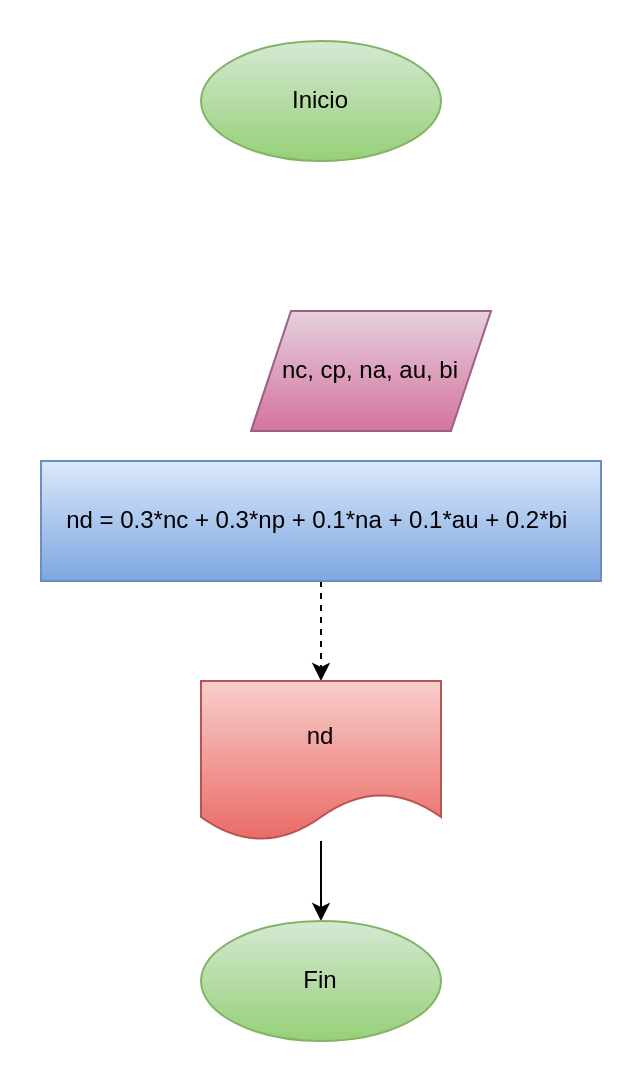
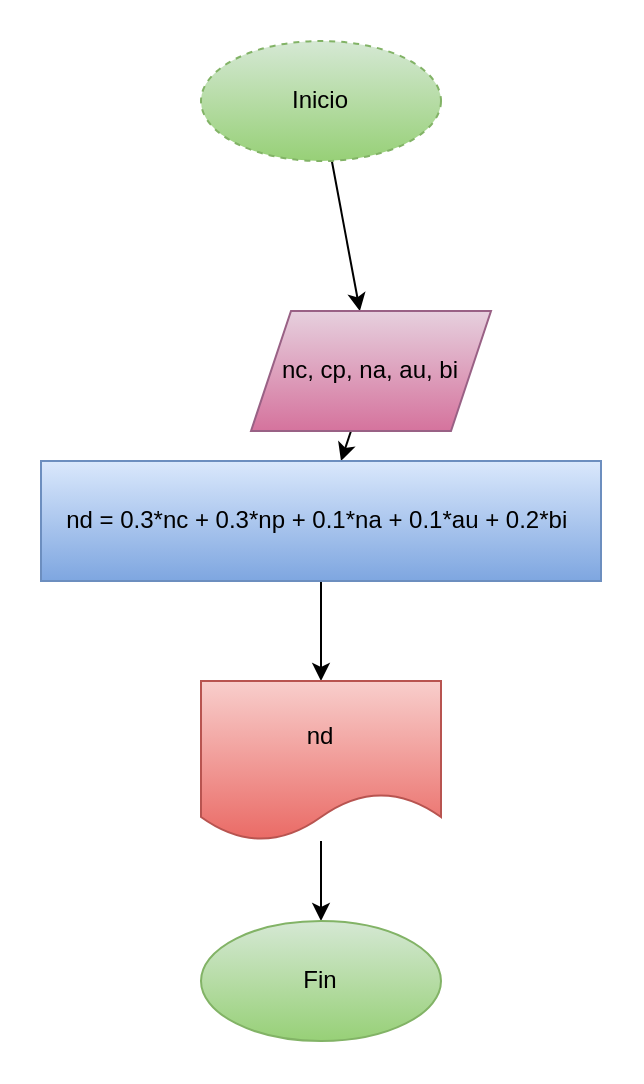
(321, 101) -> (321, 101)
none -> (345, 230)
none -> (348, 440)
(321, 625) -> (321, 625)
